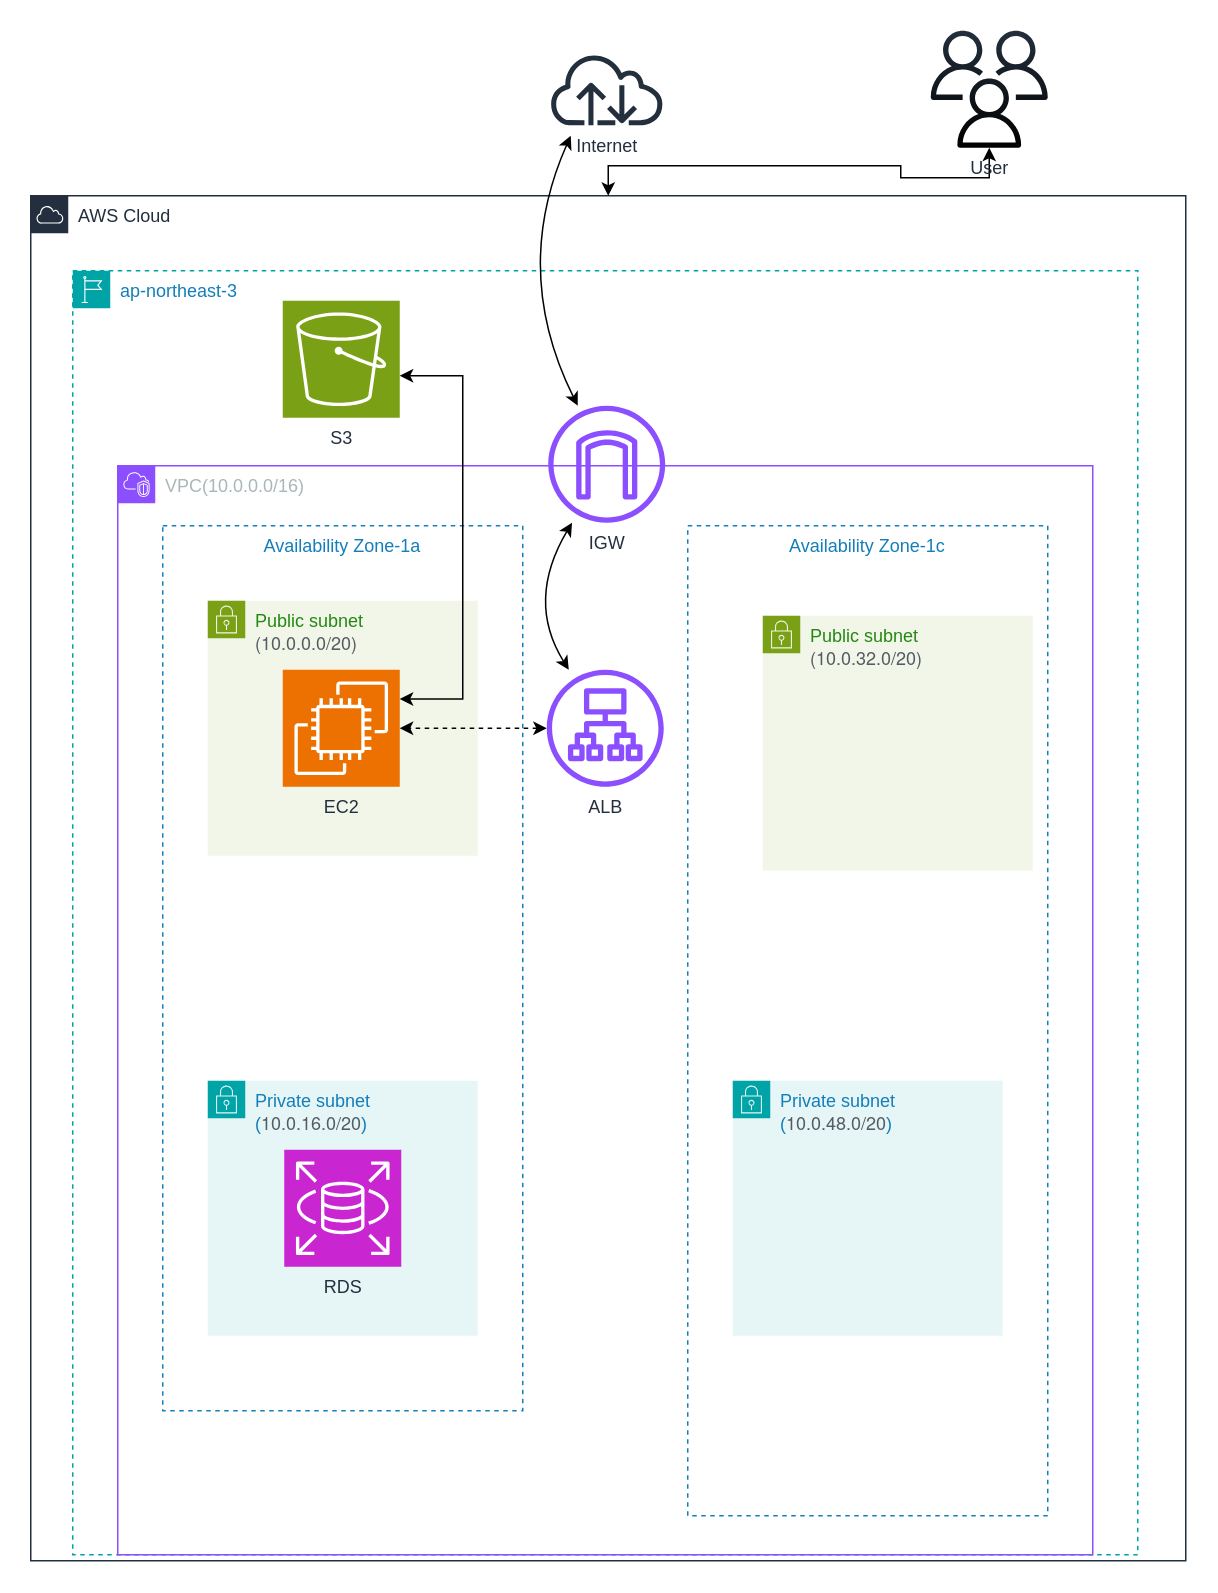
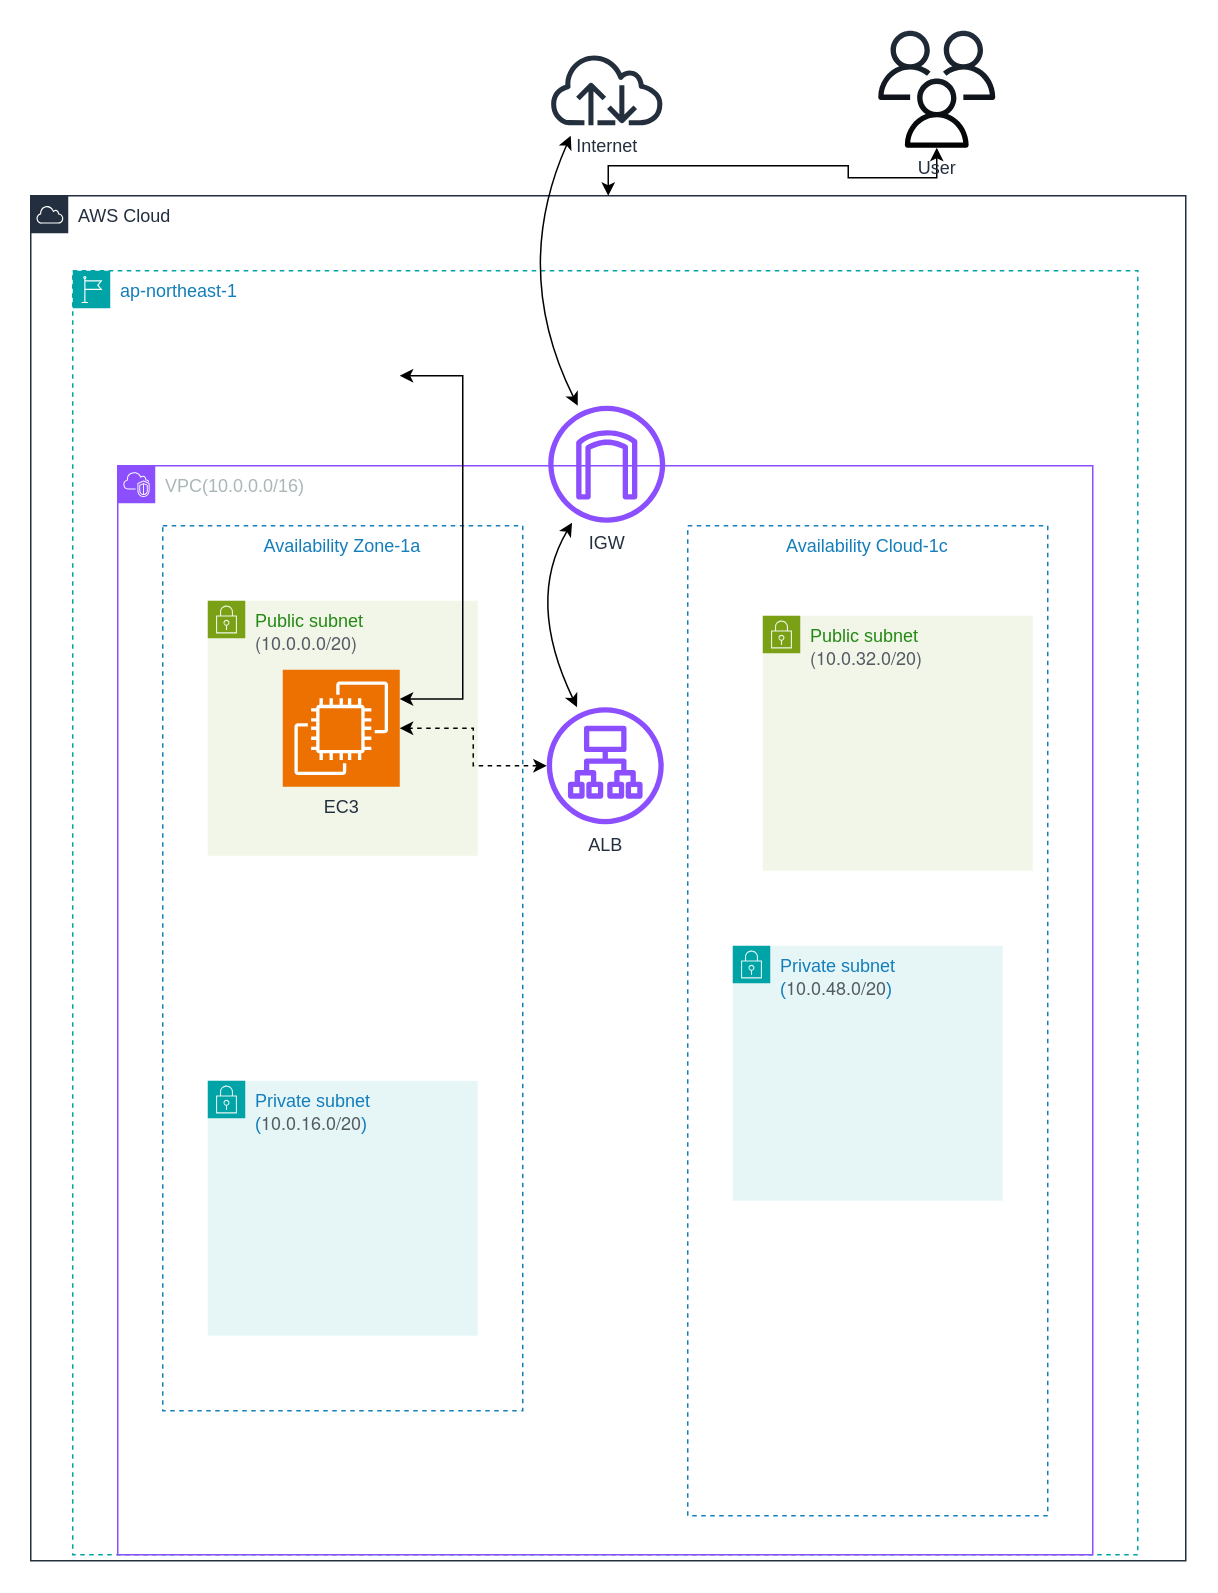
(989, 89) -> (937, 89)
(191, 292) -> (191, 292)
(341, 359) -> none
(868, 547) -> (868, 547)
(605, 728) -> (605, 766)
(342, 808) -> (342, 808)
(343, 1208) -> none
(868, 1208) -> (868, 1073)
